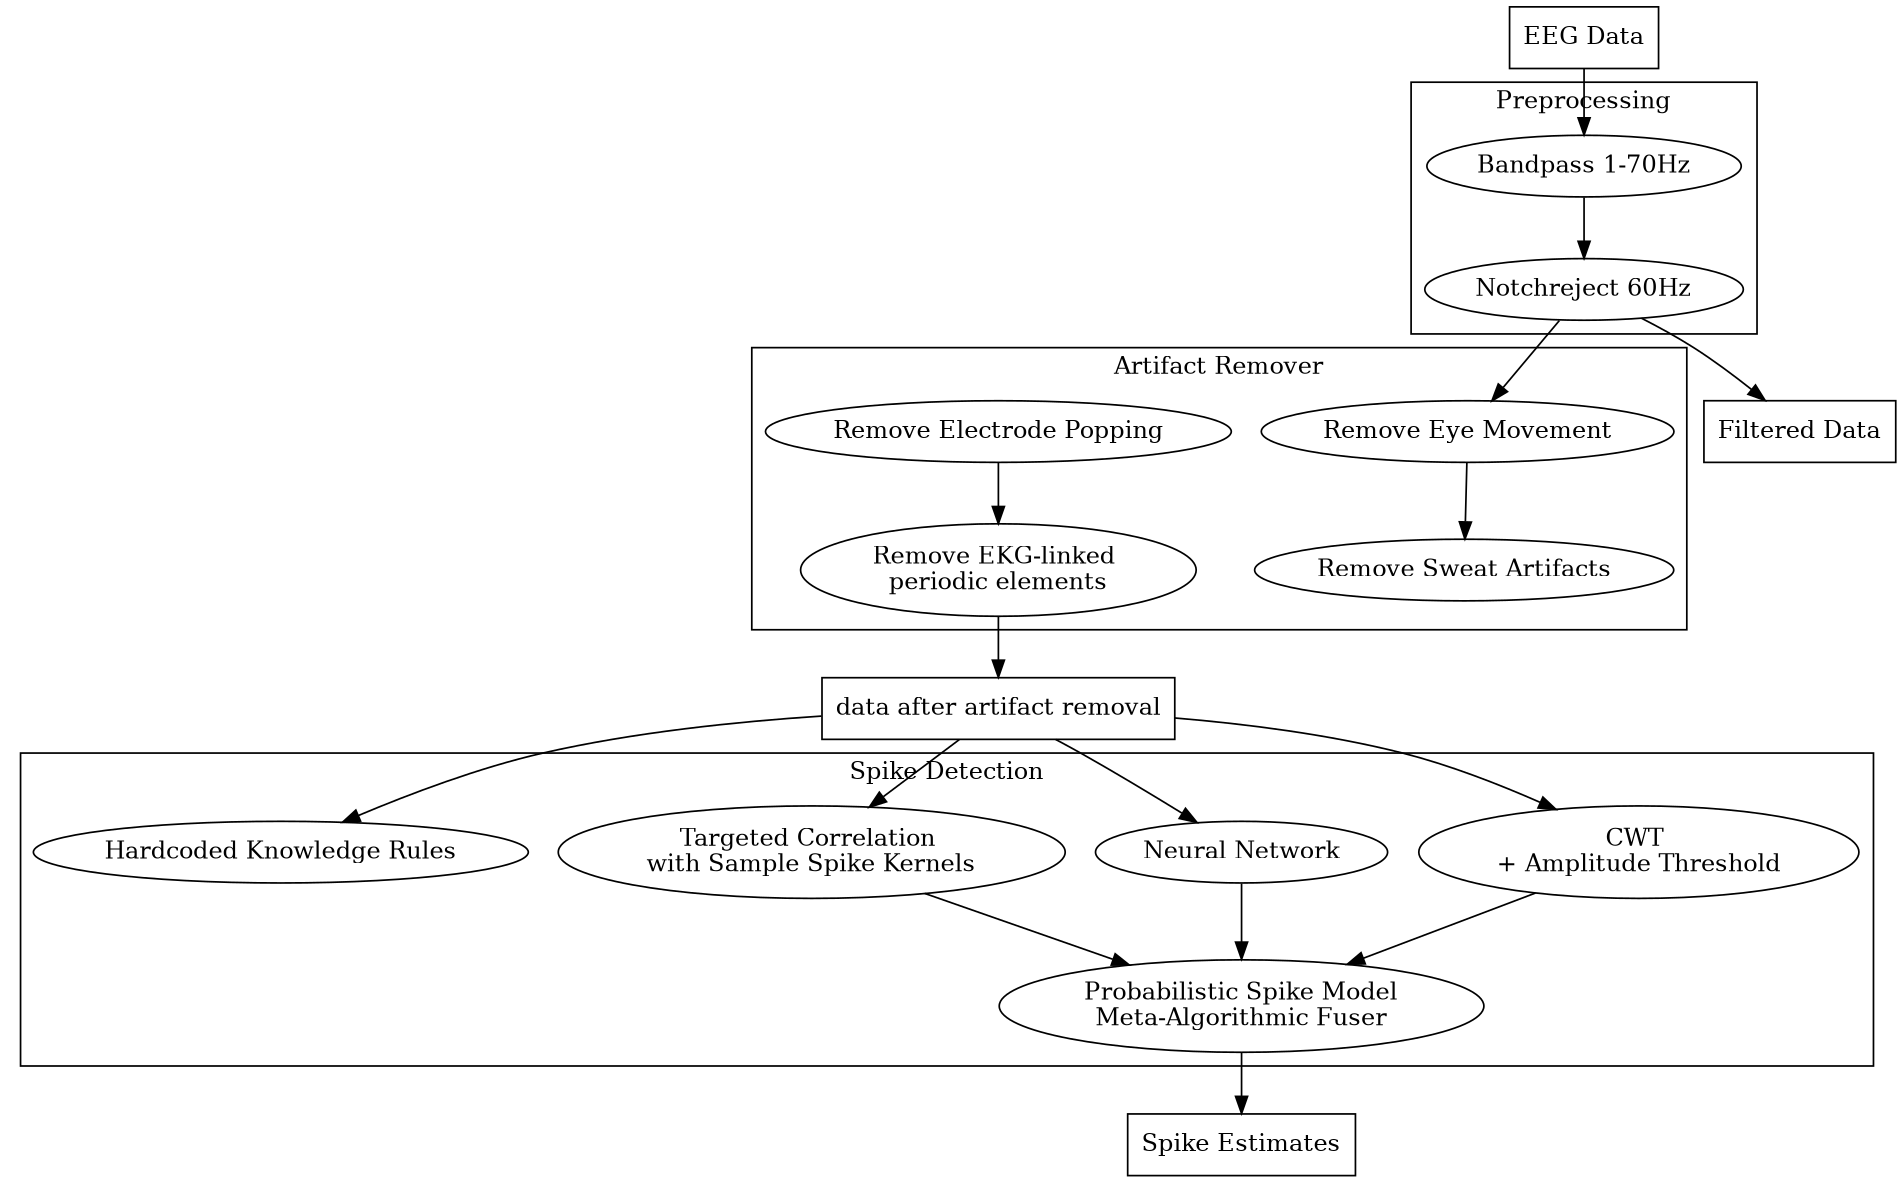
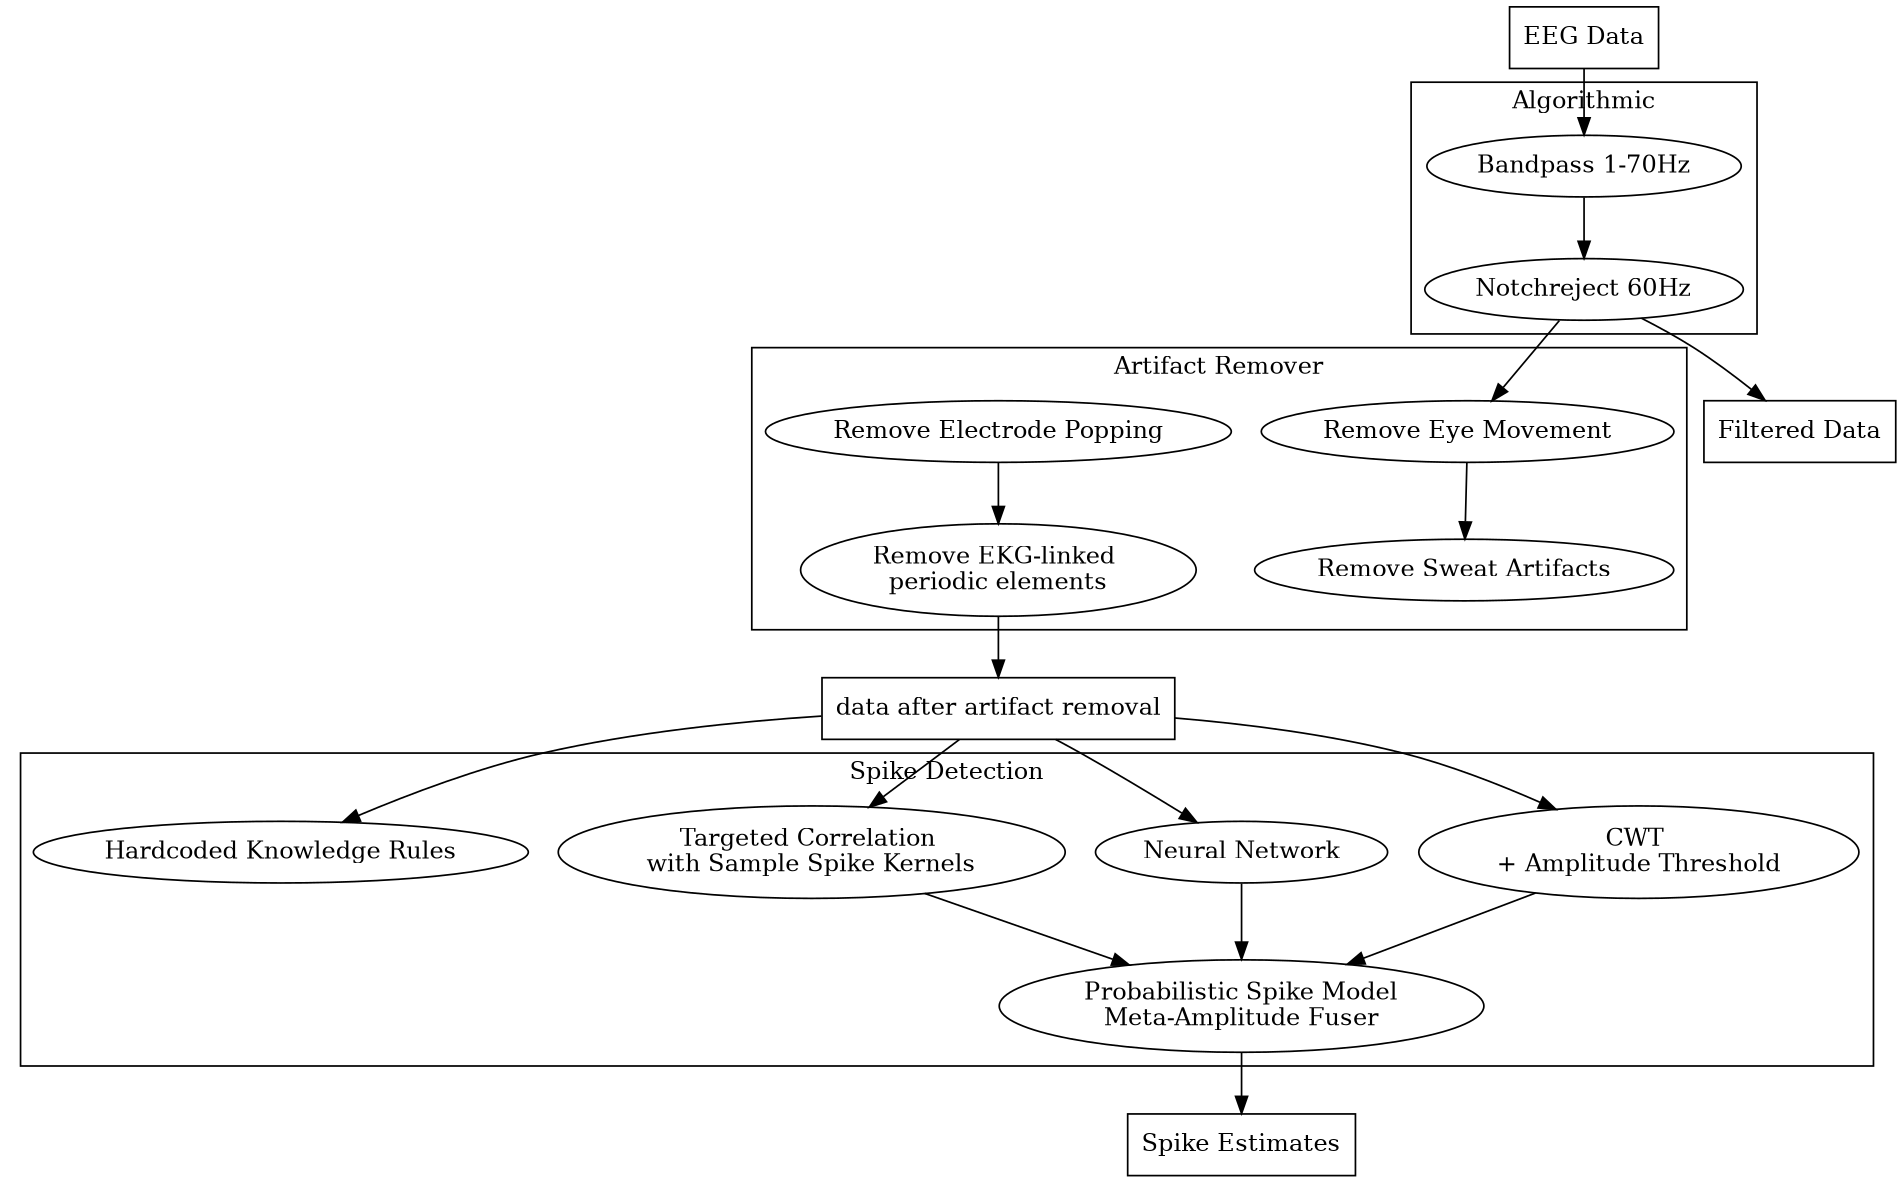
(1584, 102) -> (1584, 102)
(1242, 1006) -> (1242, 1006)
